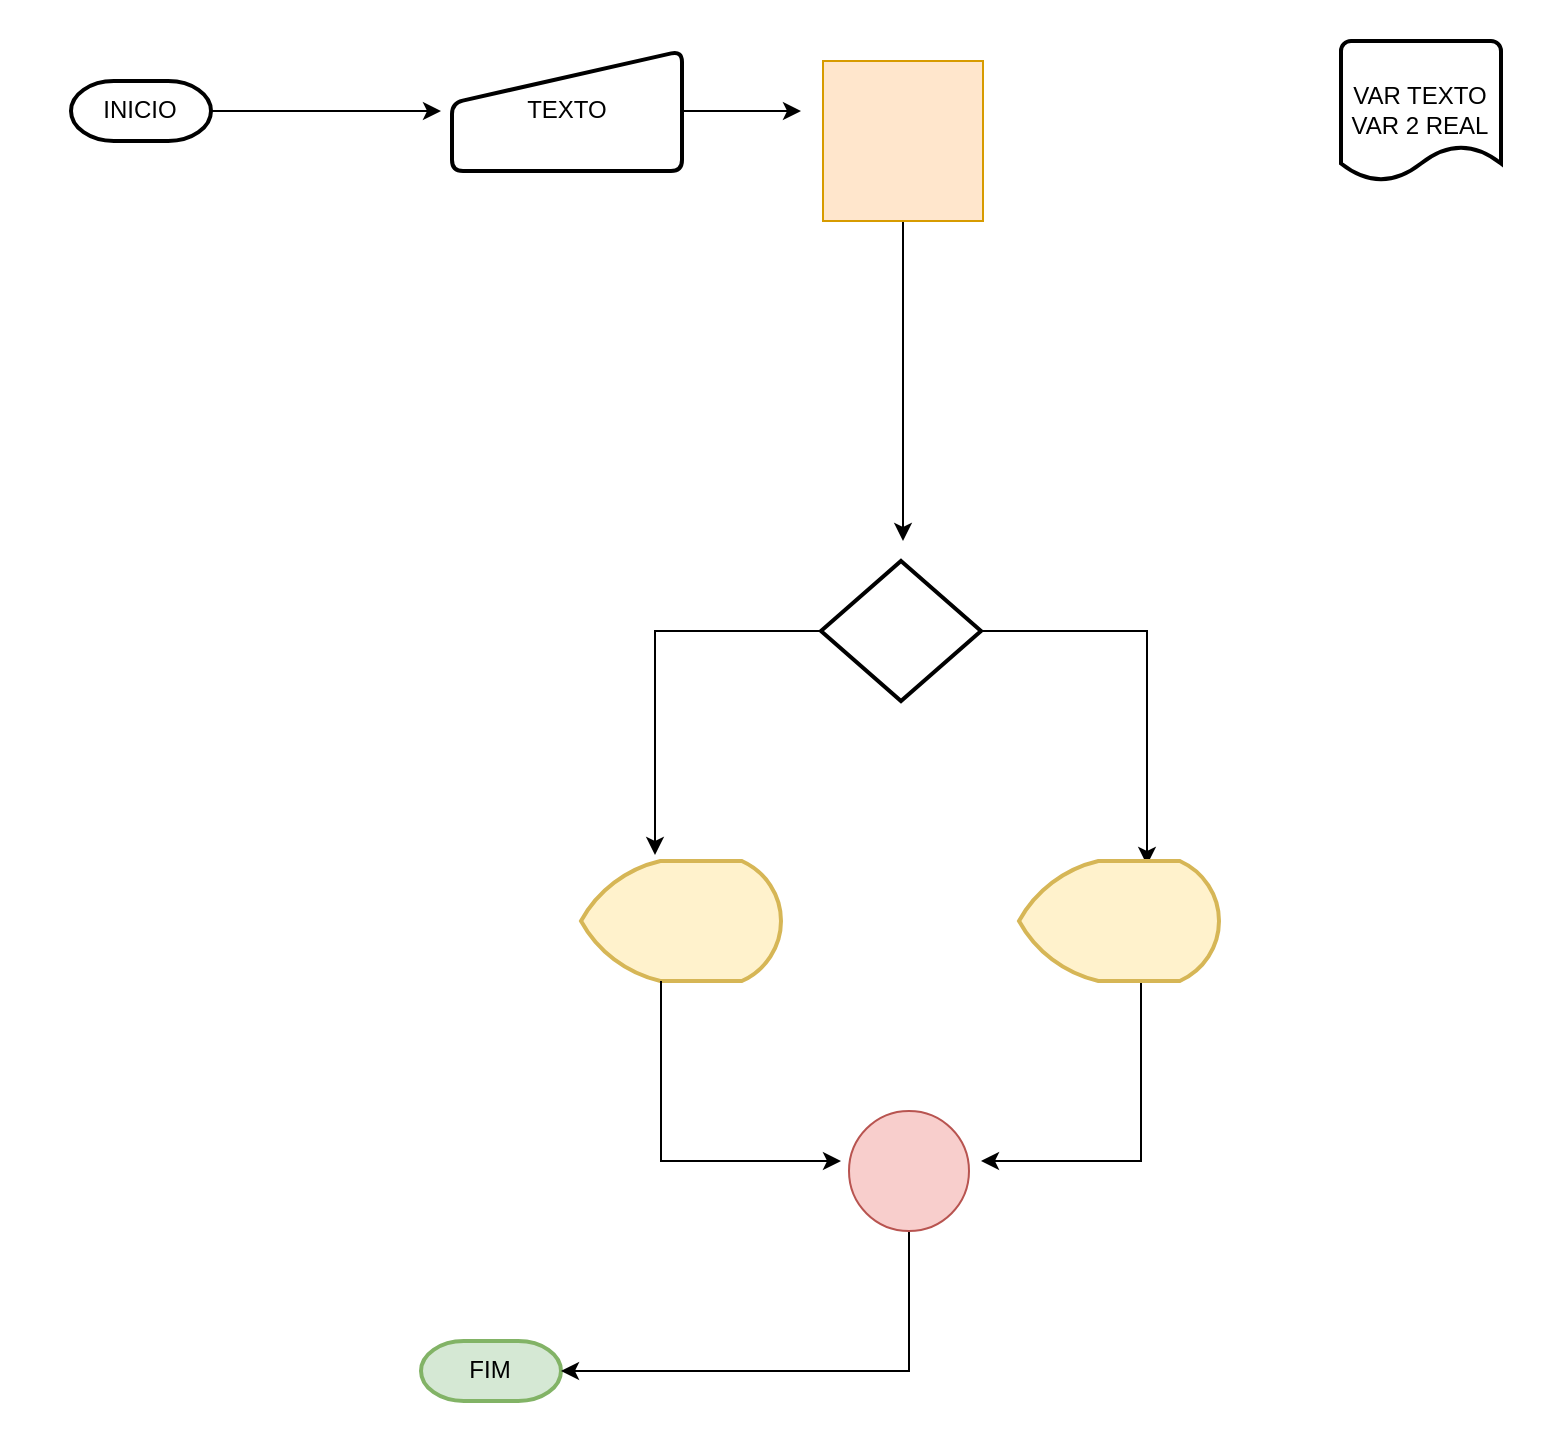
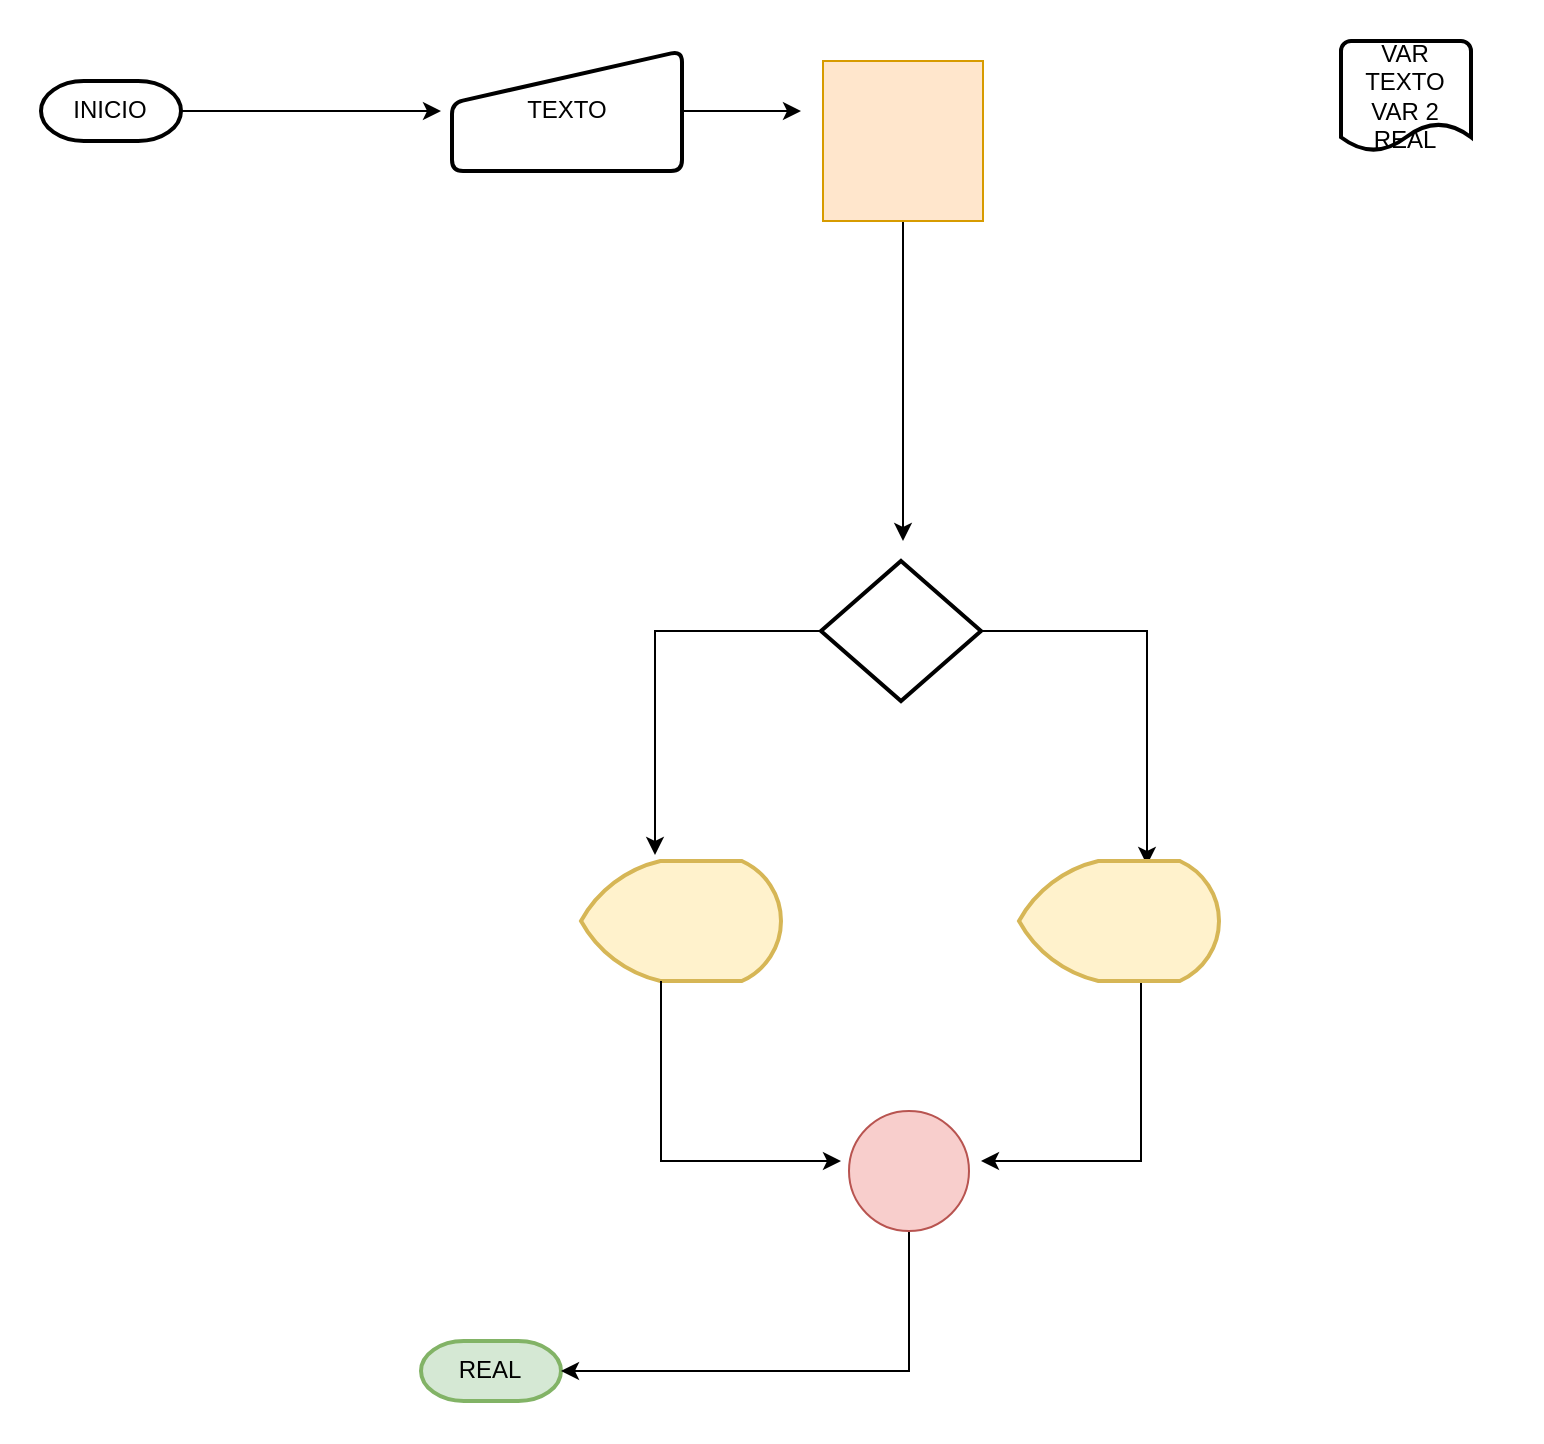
(141, 111) -> (111, 111)
(1421, 111) -> (1406, 96)
(491, 1371) -> (491, 1371)
